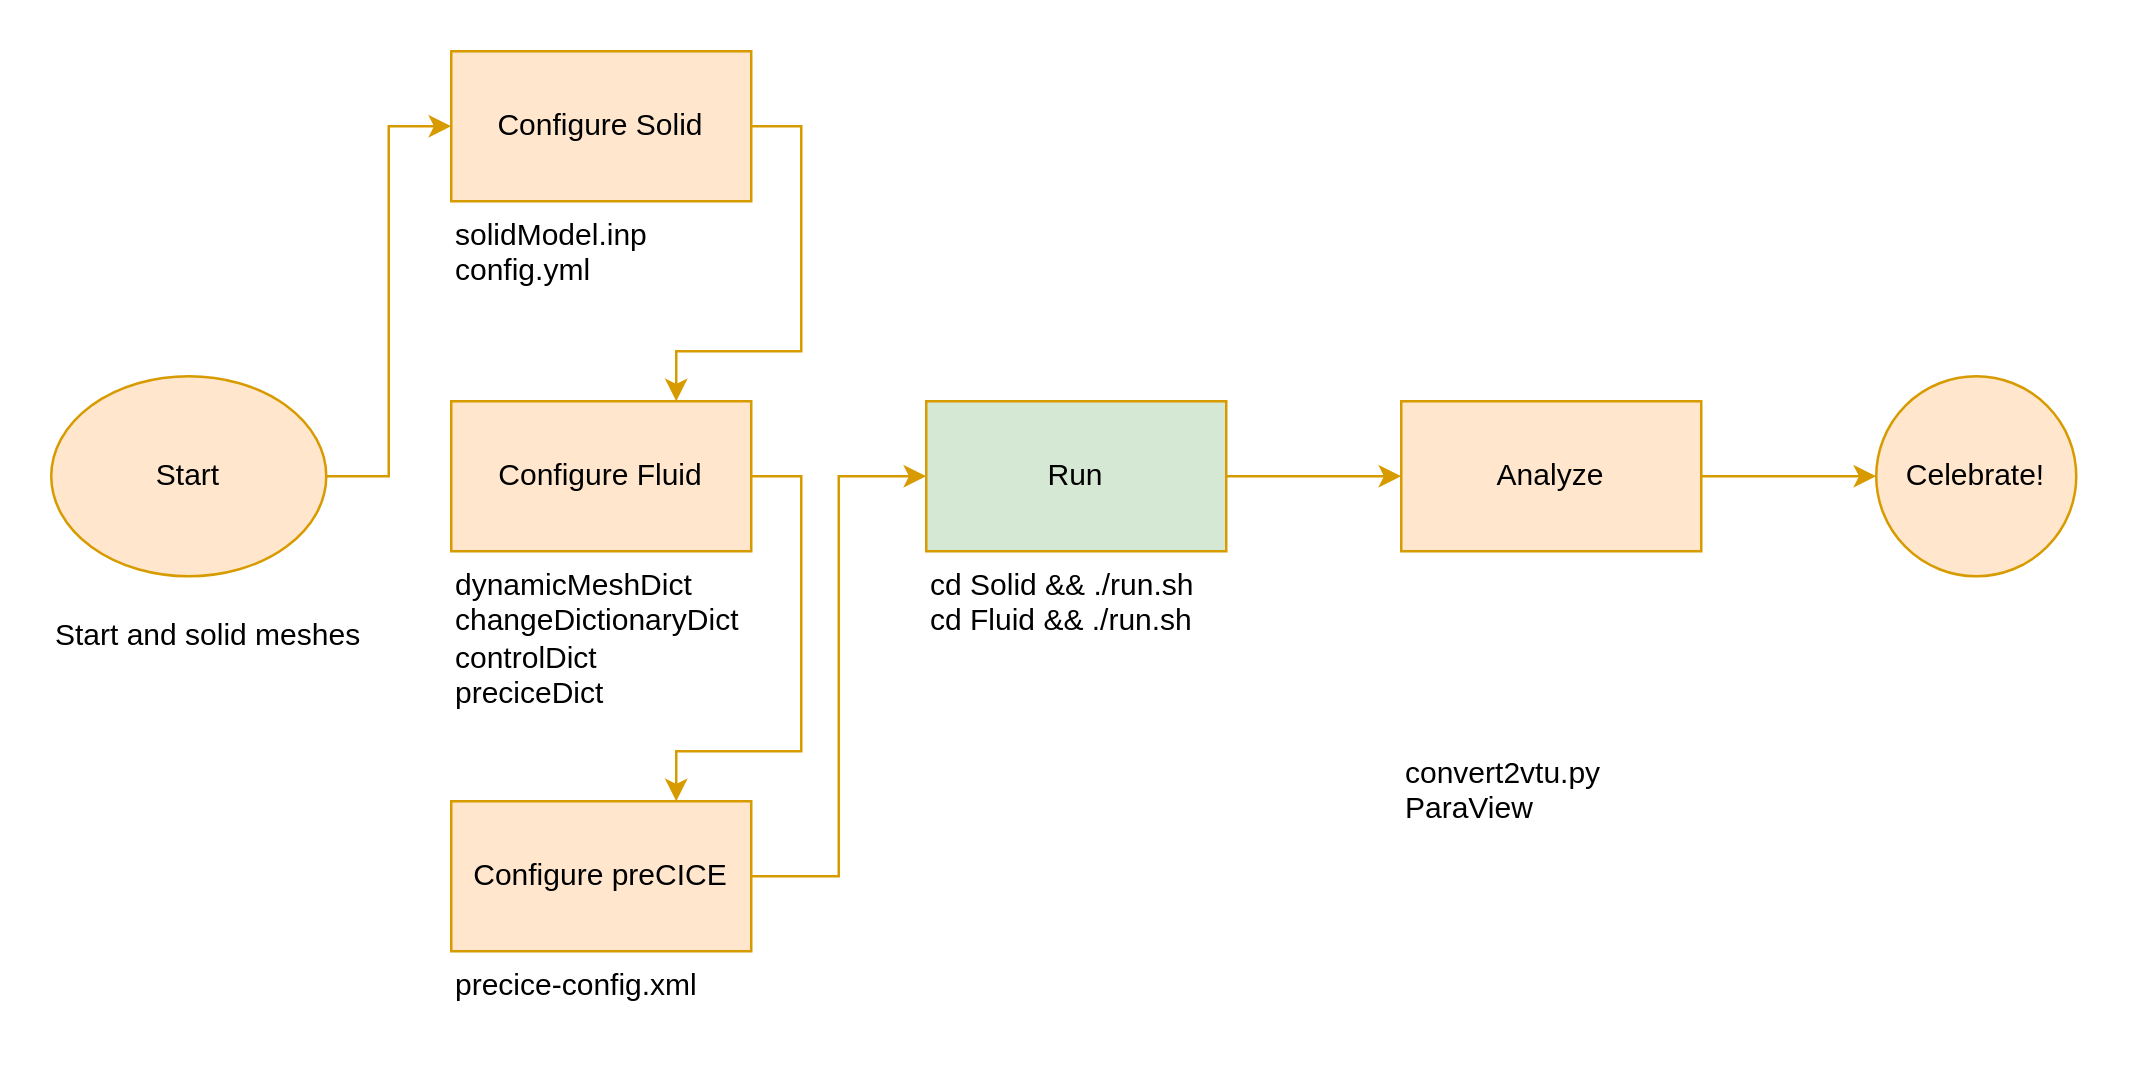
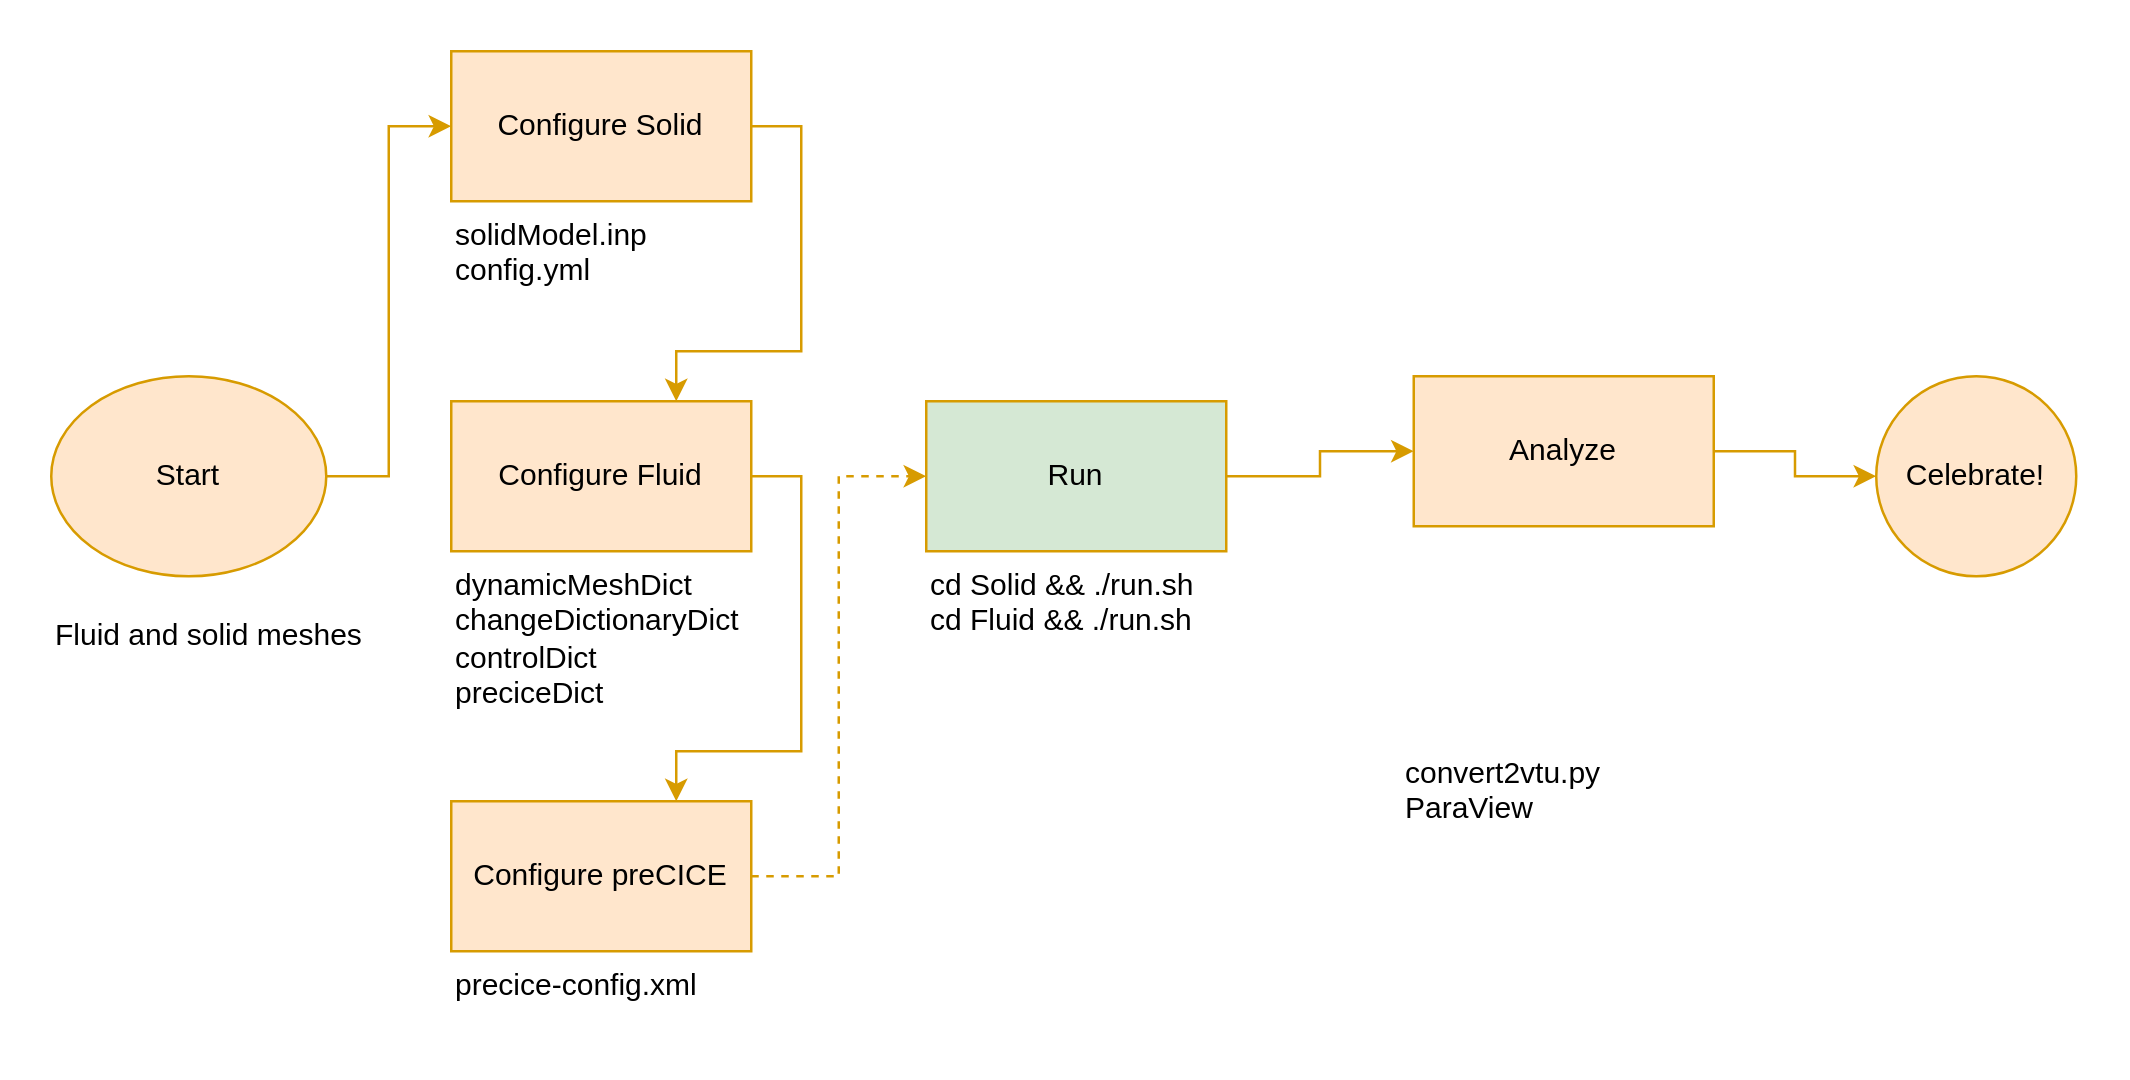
(1551, 476) -> (1564, 451)
(216, 655) -> (214, 637)
(839, 683) -> (839, 683)
